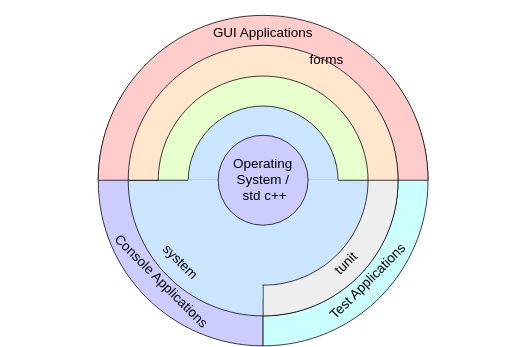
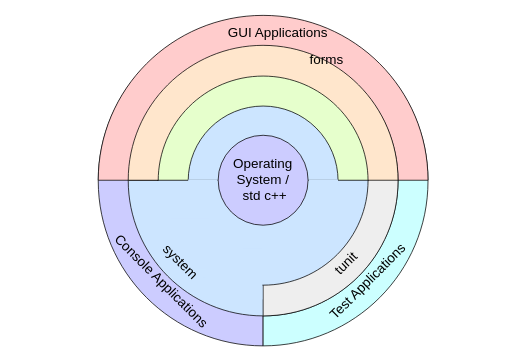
(263, 33) -> (278, 33)
